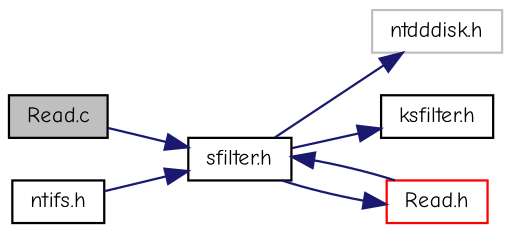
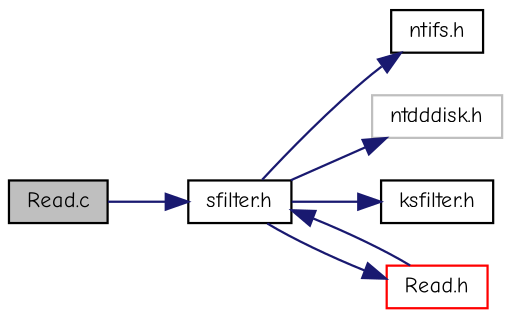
(135, 184) -> (320, 121)
